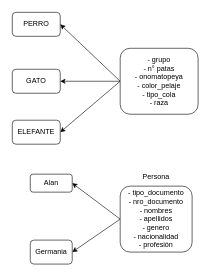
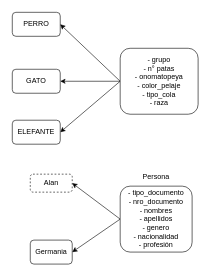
(51, 183) -> (51, 183)
